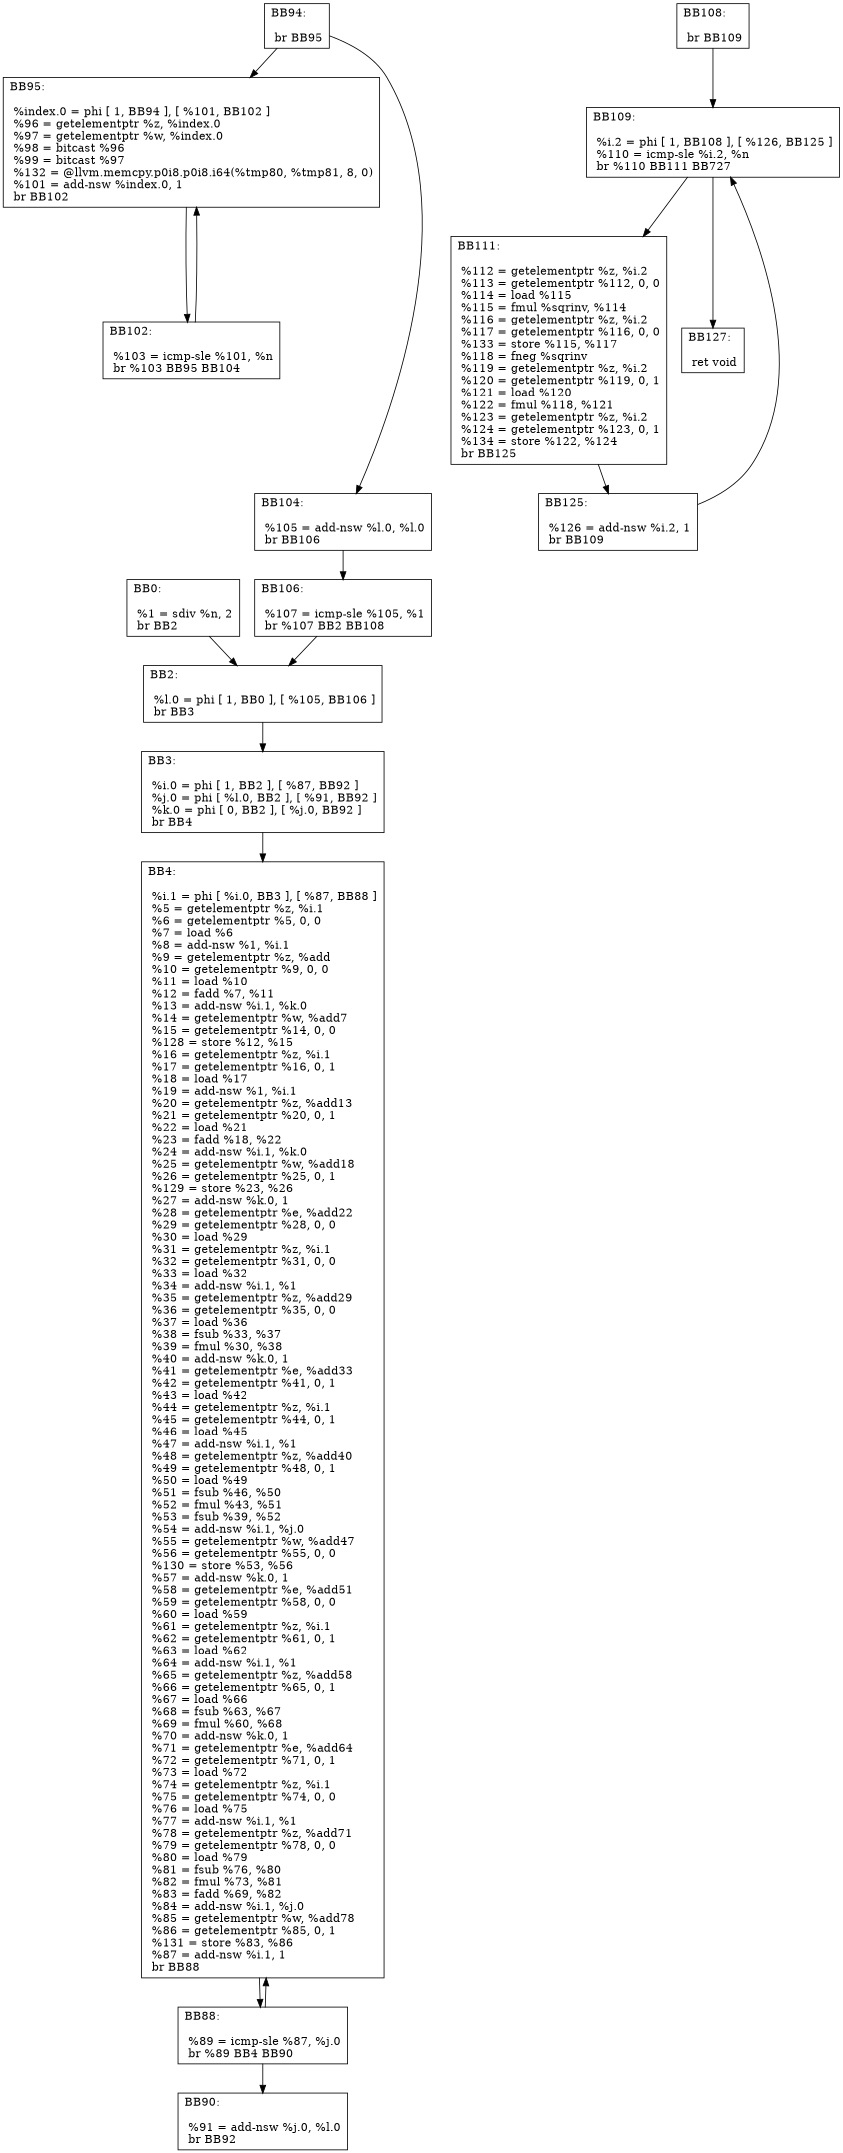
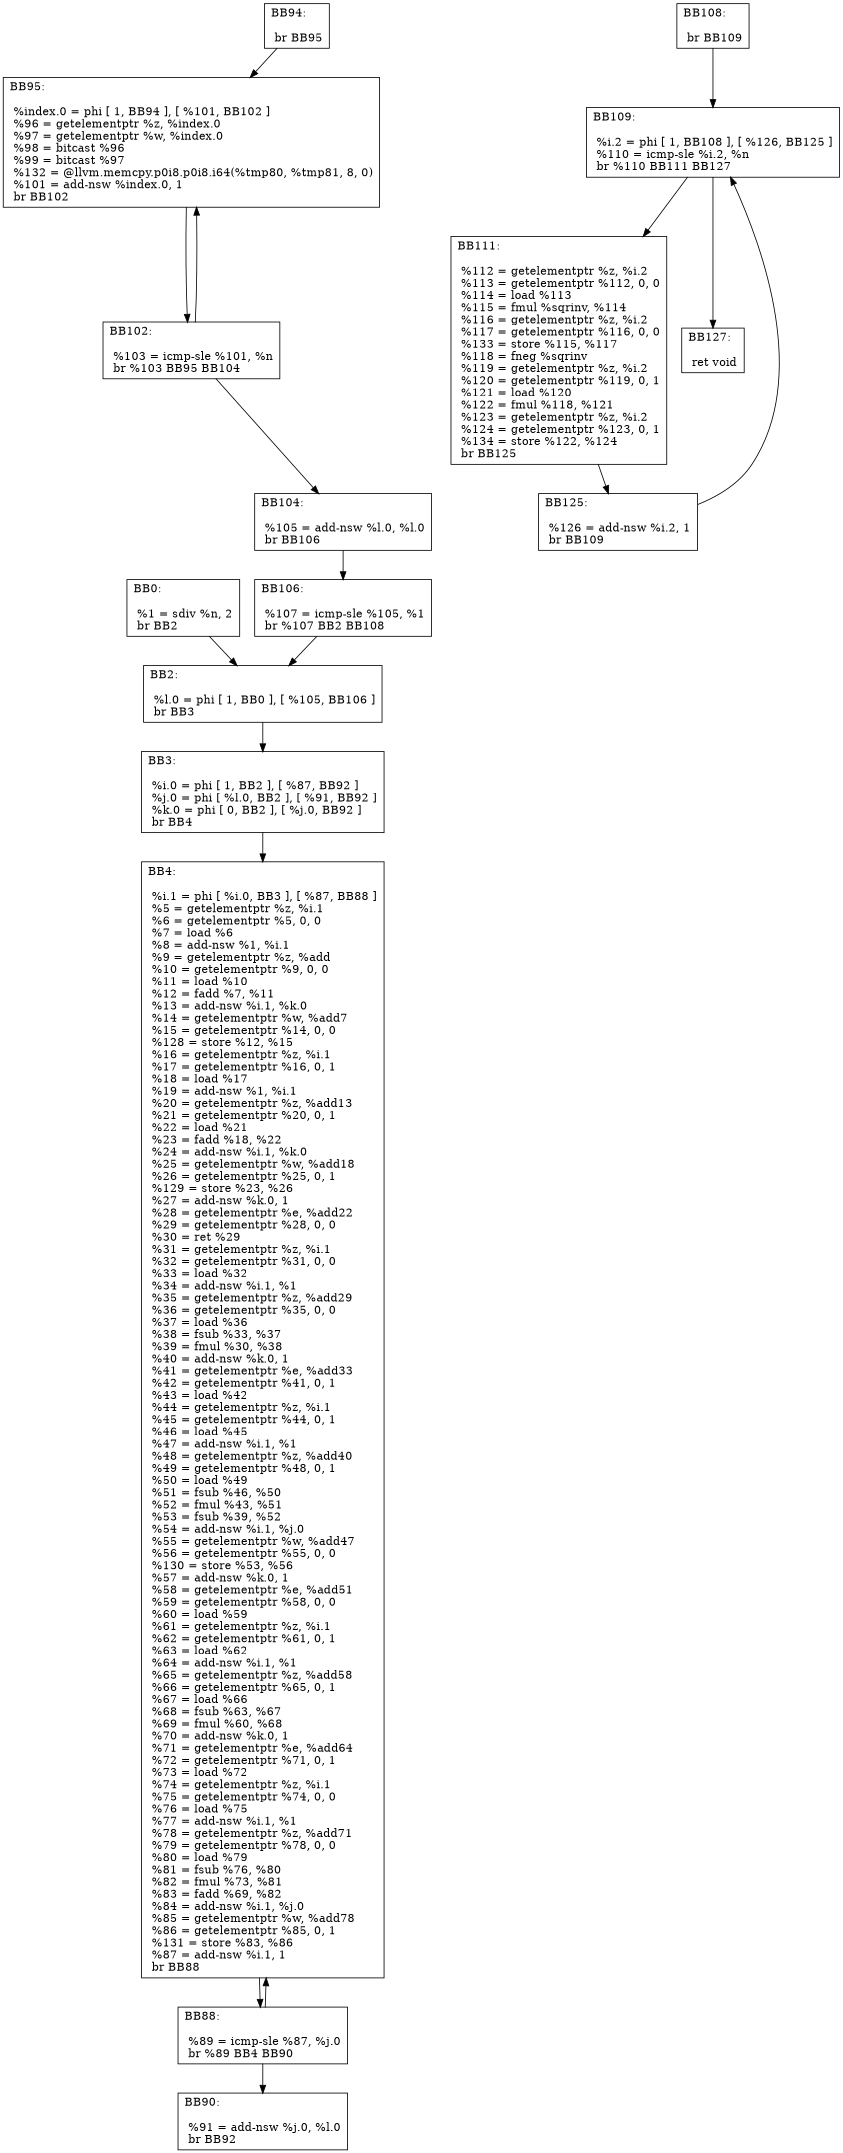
(662, 167) -> (662, 167)
(421, 247) -> (265, 433)
(515, 296) -> (515, 296)
(198, 1237) -> (195, 1237)
